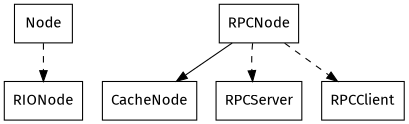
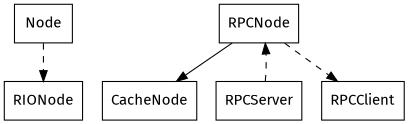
(252, 57) -> (266, 68)
